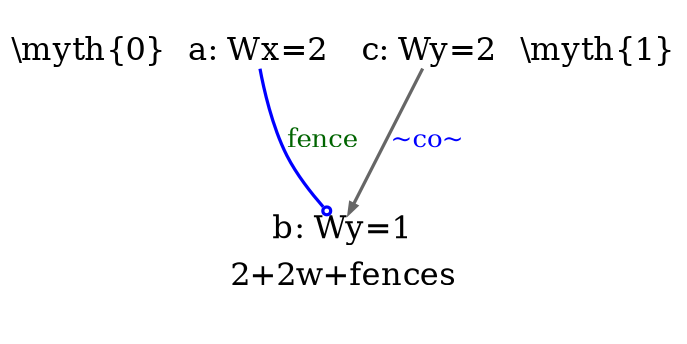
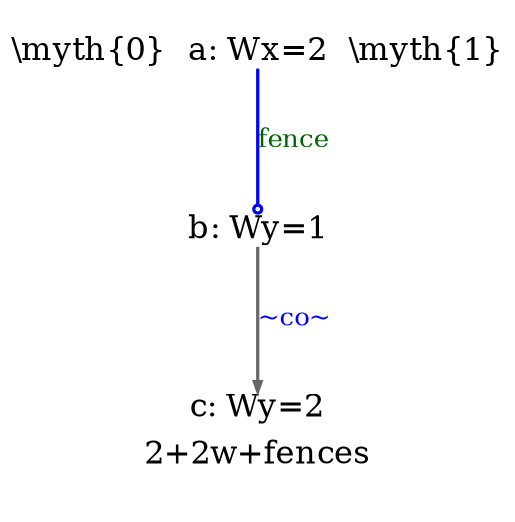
(388, 136) -> (258, 314)
